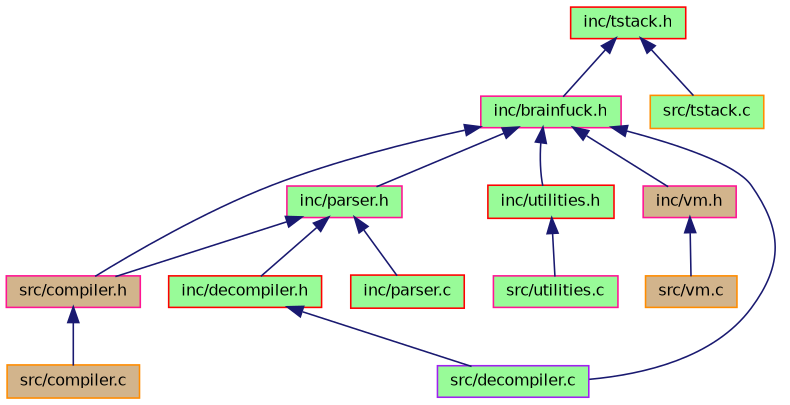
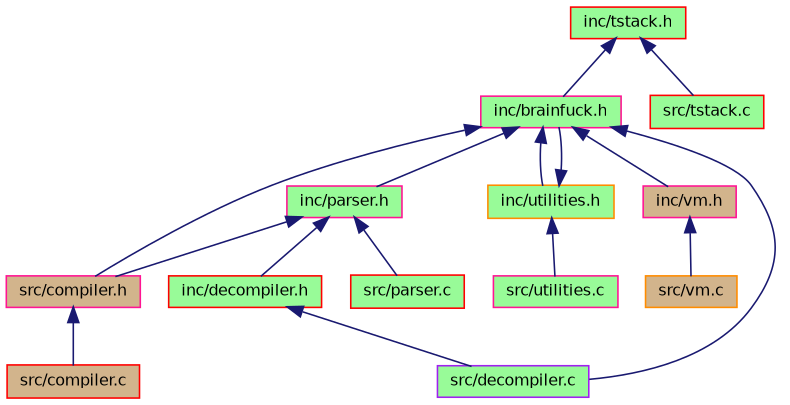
(707, 112) -> (707, 112)
none -> (561, 149)
(551, 202) -> (551, 202)
(407, 292) -> (407, 292)
(73, 381) -> (73, 381)
